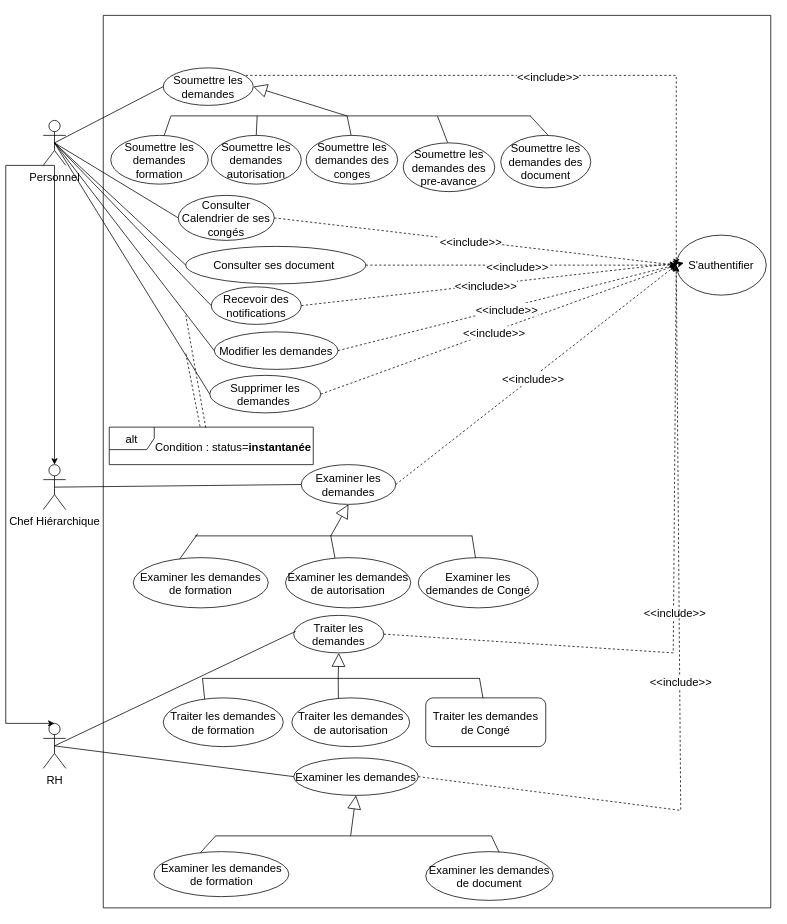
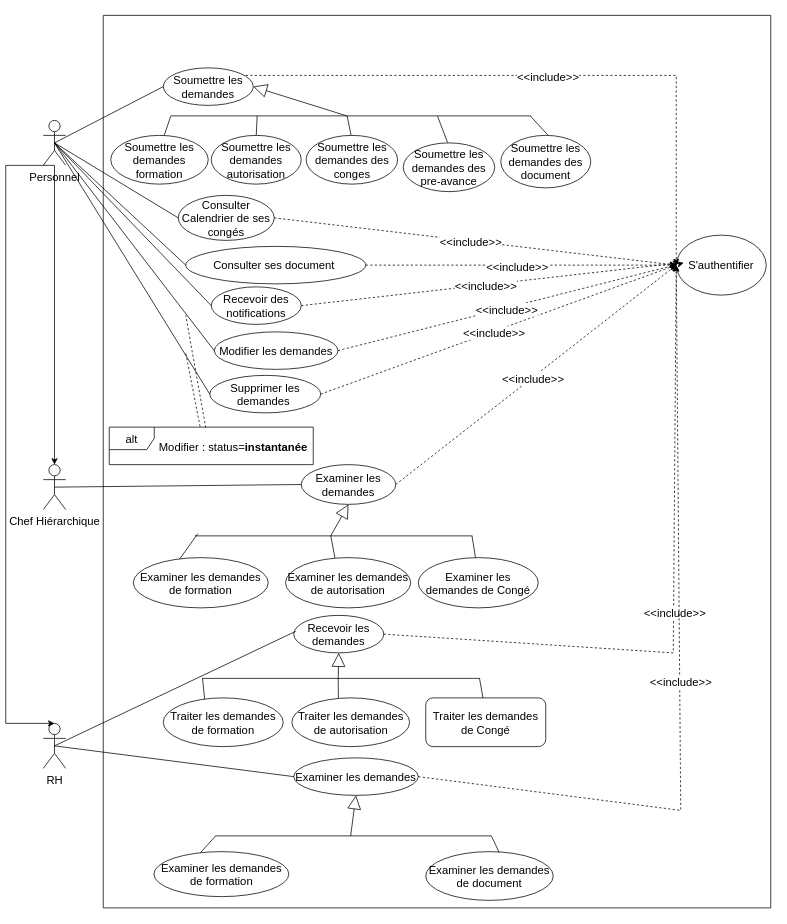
(233, 447) -> (233, 447)
(339, 634) -> (339, 634)
